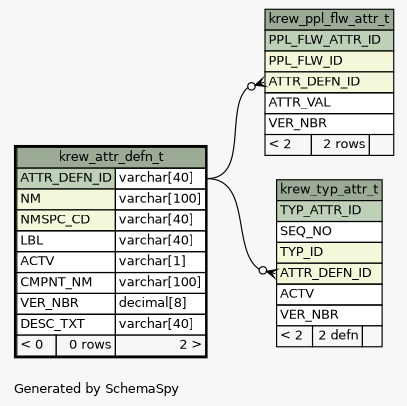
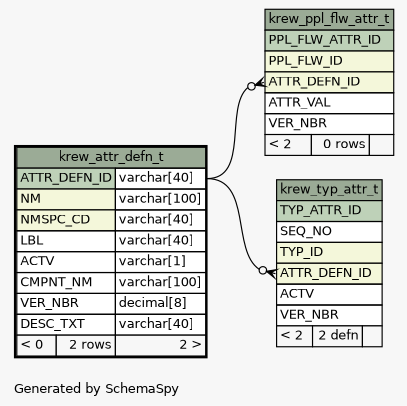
(344, 144) -> (344, 144)
(90, 345) -> (90, 345)
